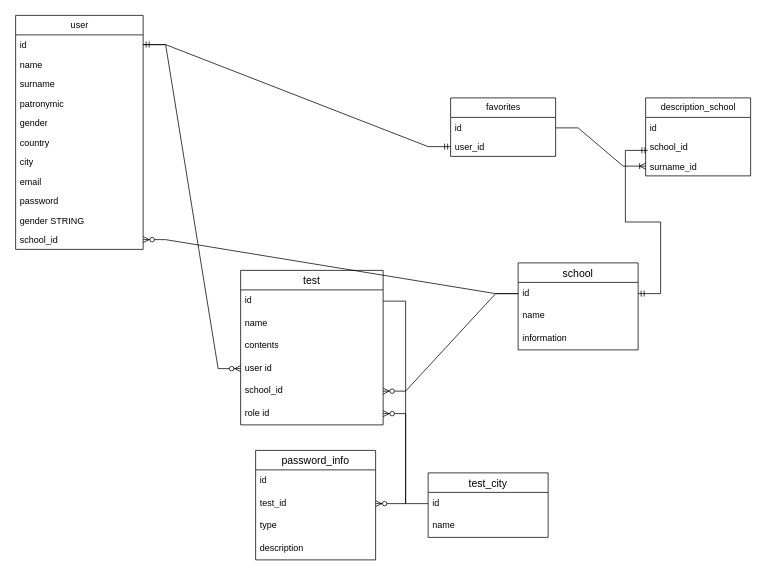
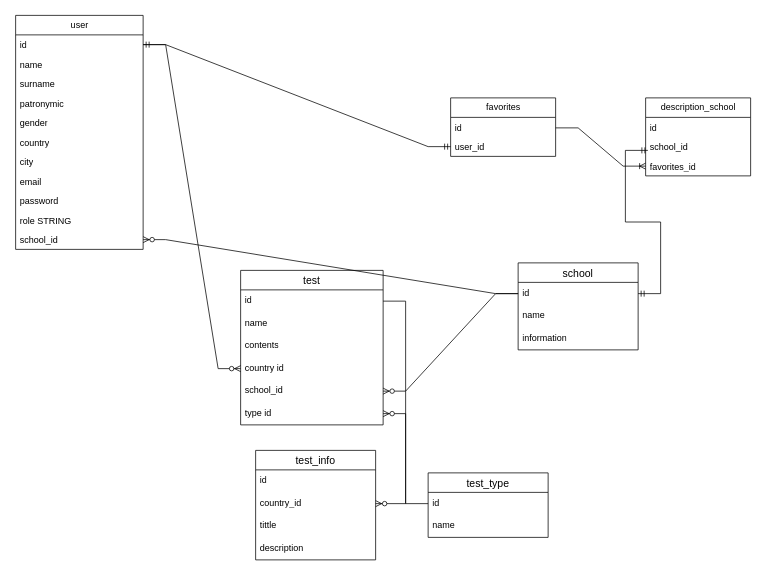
(674, 167) -> (678, 167)
(51, 221) -> (45, 221)
(260, 368) -> (268, 368)
(259, 413) -> (260, 413)
(315, 461) -> (315, 461)
(488, 483) -> (488, 483)
(276, 503) -> (284, 503)
(270, 526) -> (273, 526)
